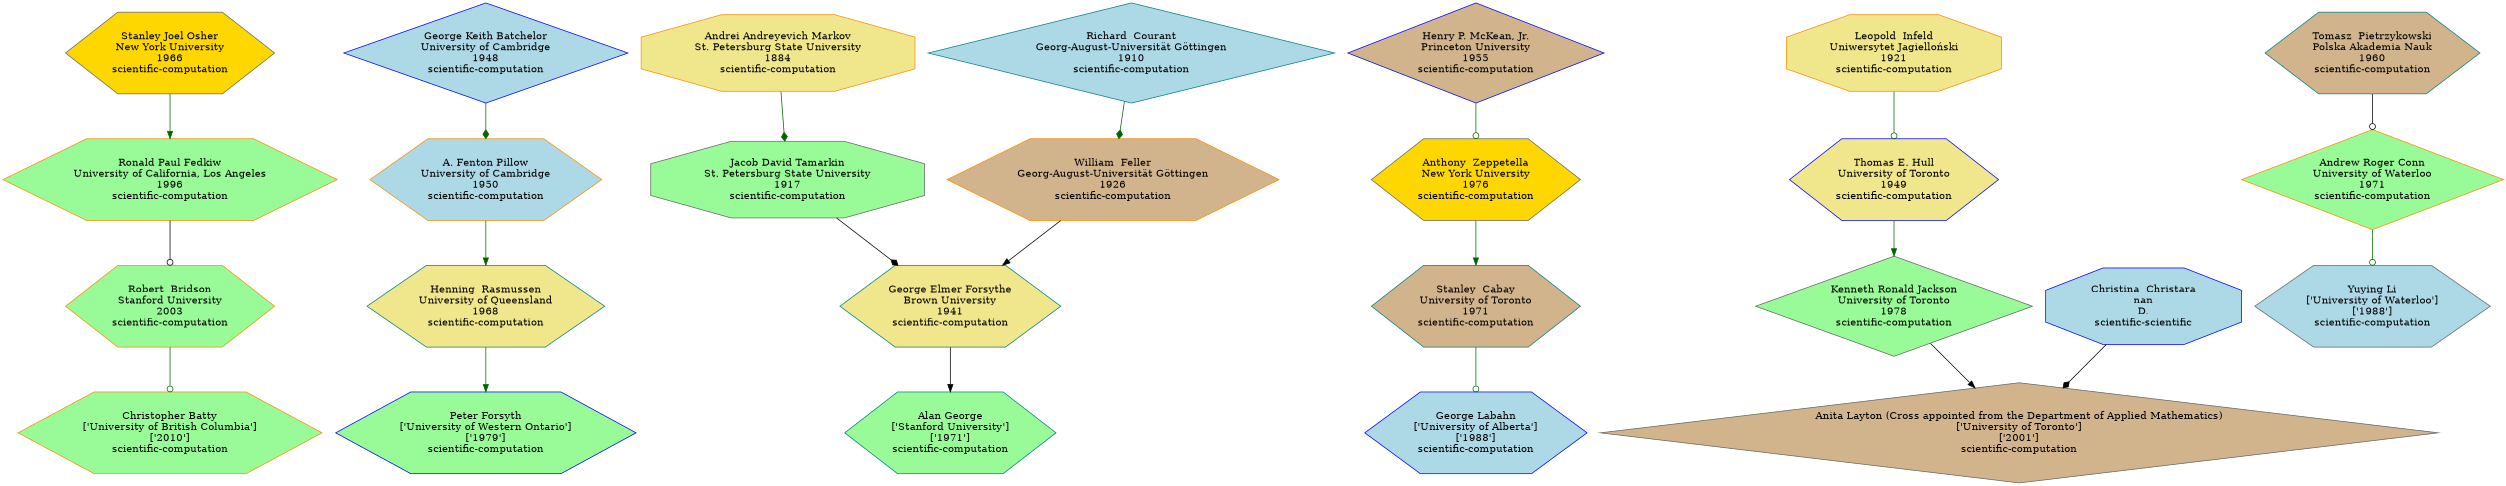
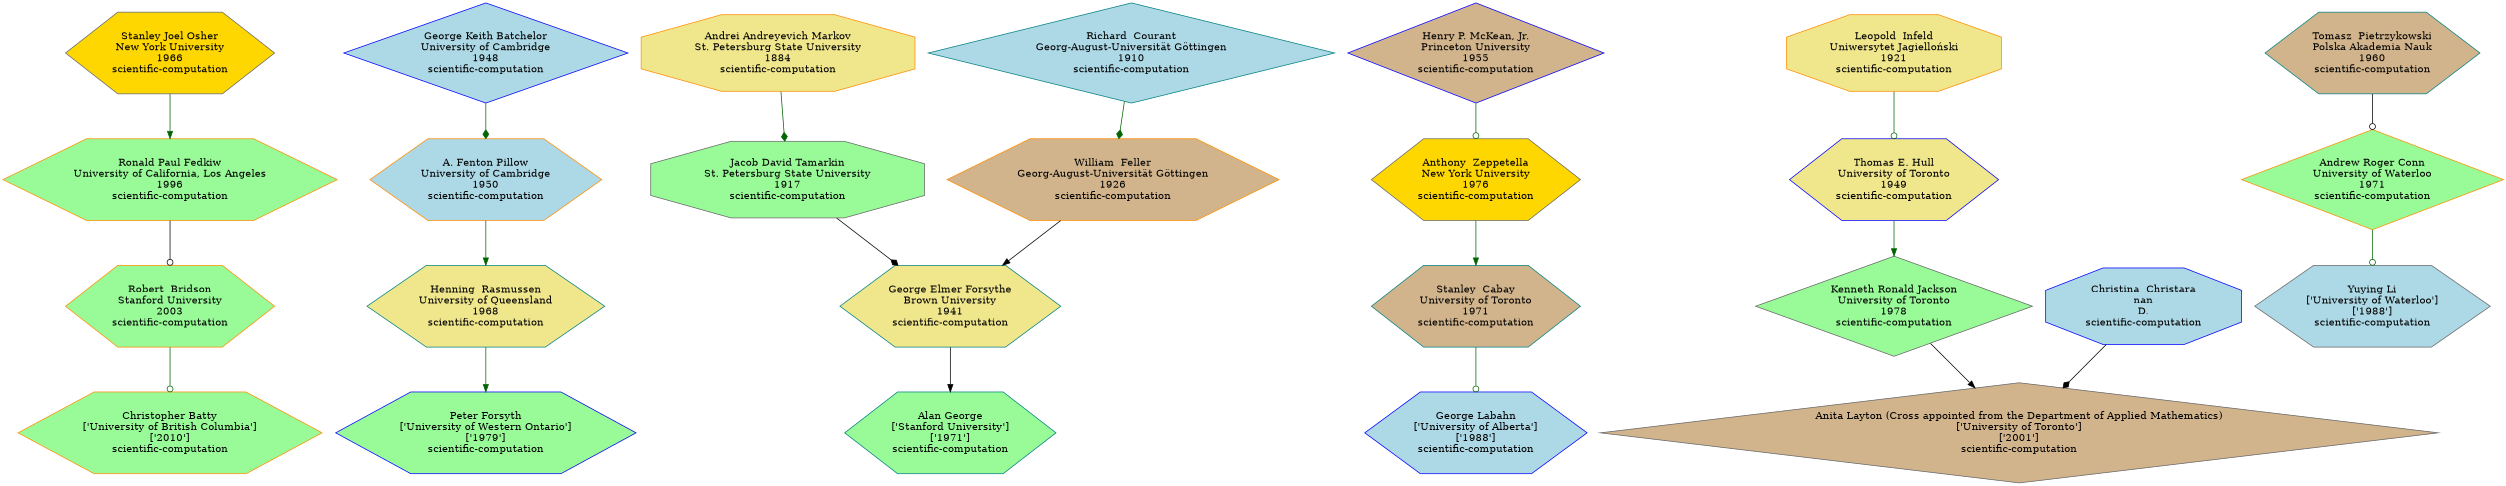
(2144, 306) -> (2144, 306)
